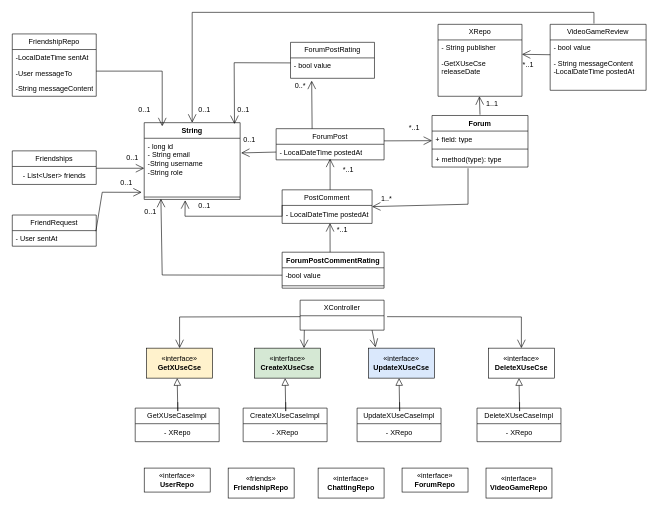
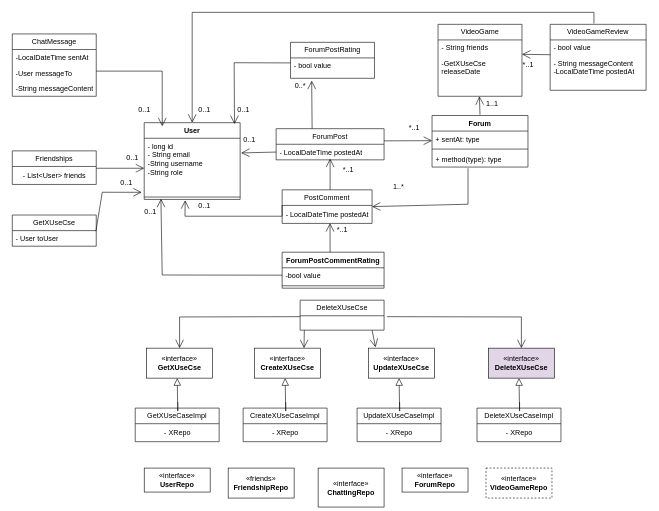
(480, 32) -> (480, 32)
(54, 42) -> (54, 42)
(474, 48) -> (470, 48)
(192, 131) -> (192, 131)
(457, 140) -> (461, 140)
(387, 199) -> (399, 187)
(54, 223) -> (54, 223)
(40, 239) -> (40, 239)
(342, 308) -> (342, 308)
(180, 363) -> (180, 363)
(288, 363) -> (288, 363)
(402, 363) -> (402, 363)
(522, 363) -> (522, 363)
(351, 483) -> (351, 488)
(519, 483) -> (519, 483)
